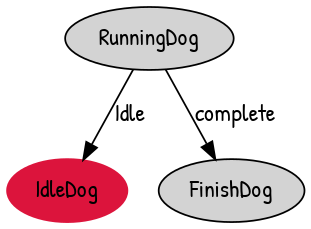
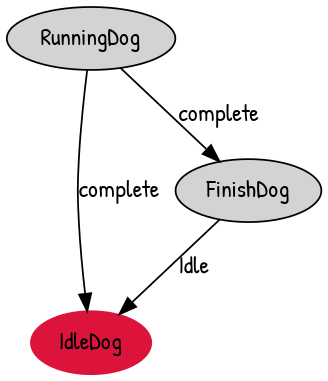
(130, 115) -> (119, 191)
none -> (176, 261)
